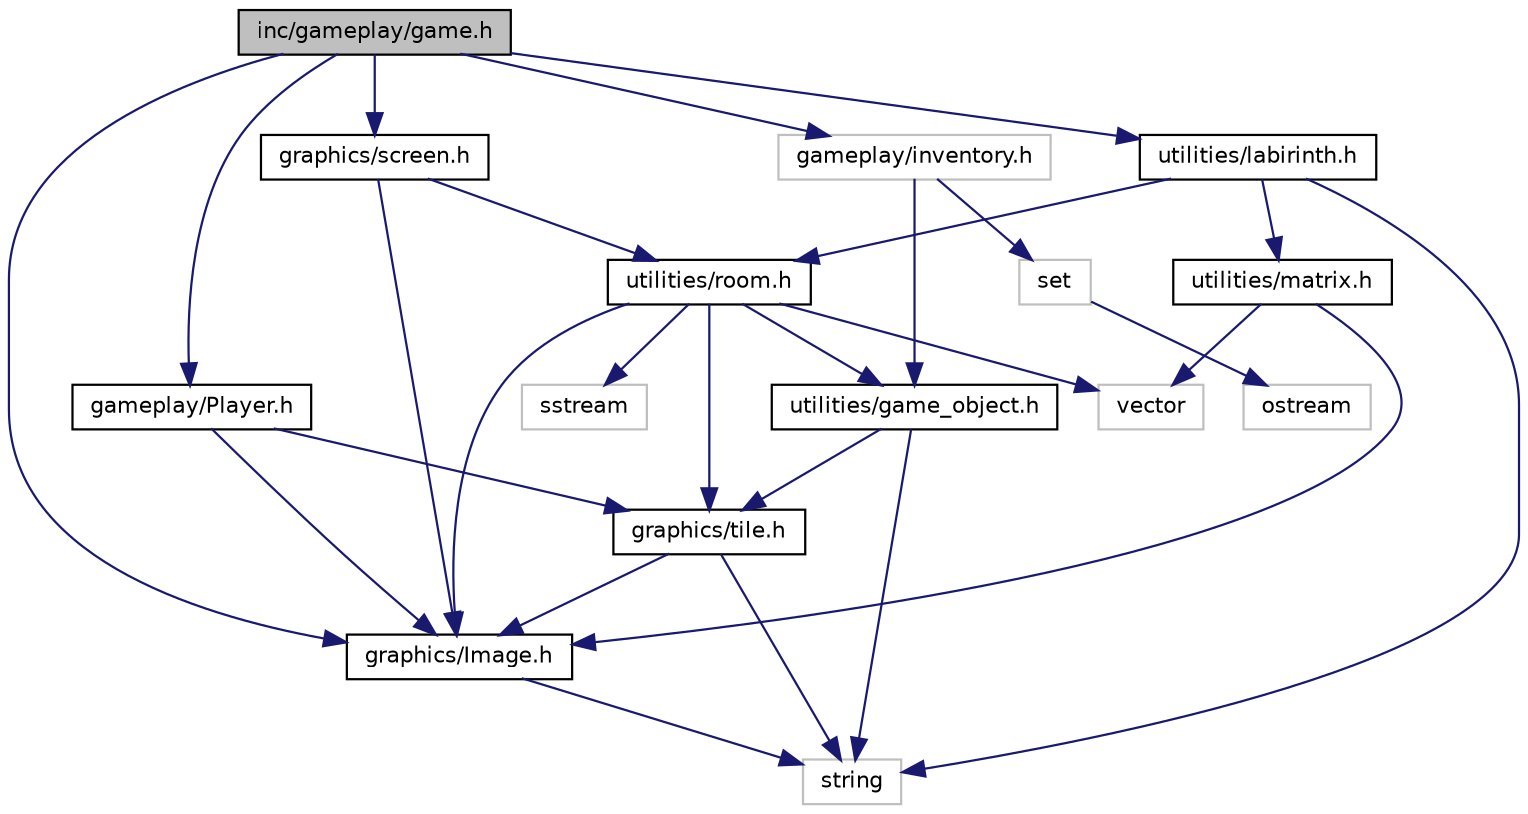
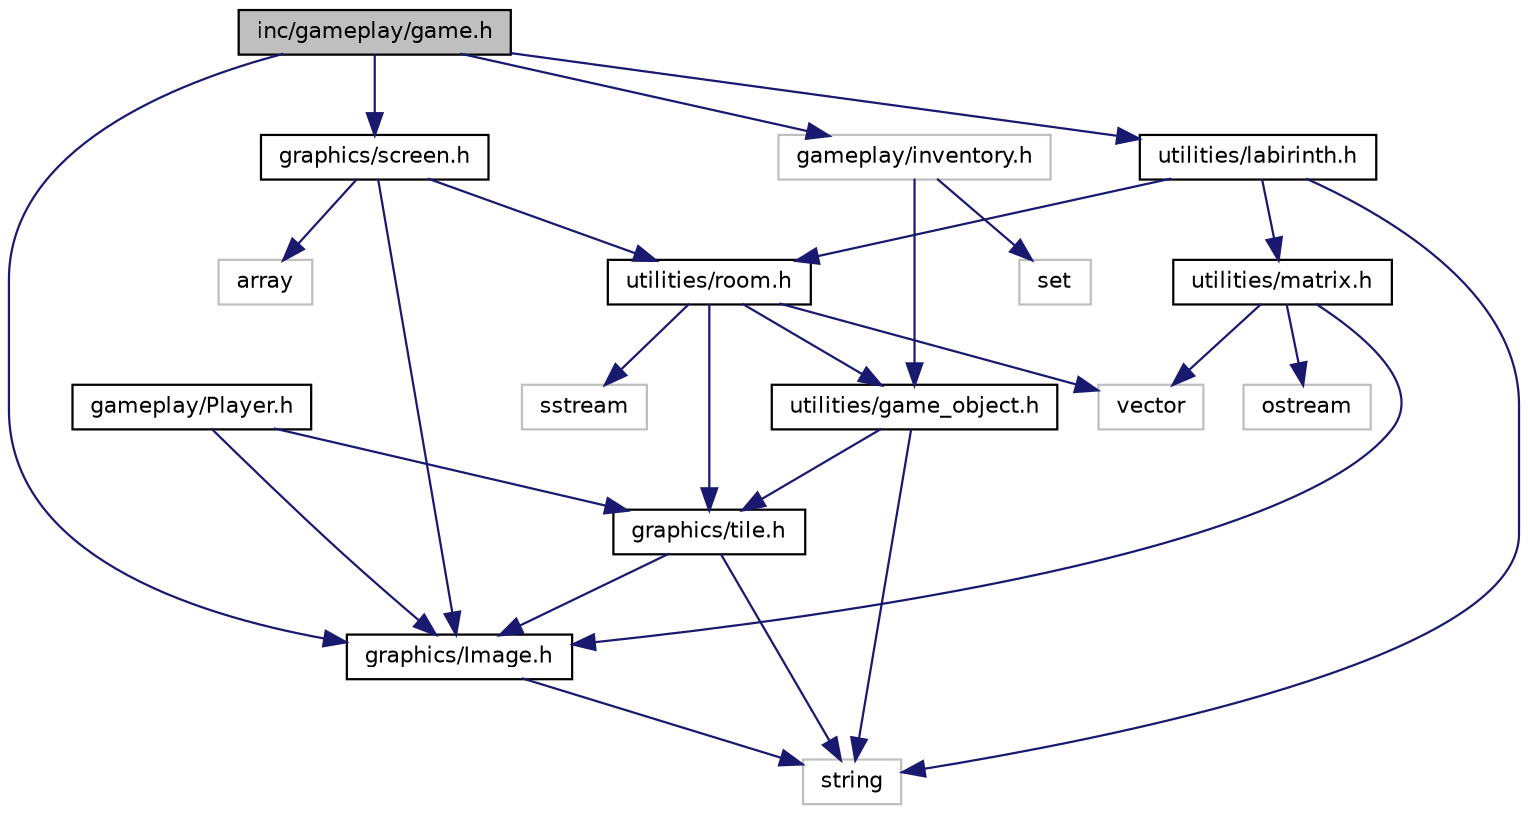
(215, 184) -> none
none -> (265, 282)
(1169, 339) -> (1293, 334)
(481, 421) -> none
